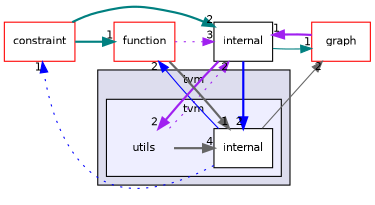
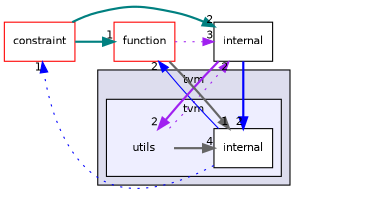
(341, 42) -> none
